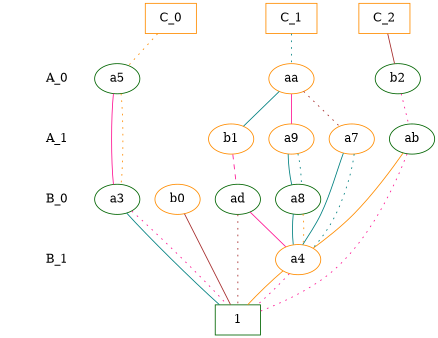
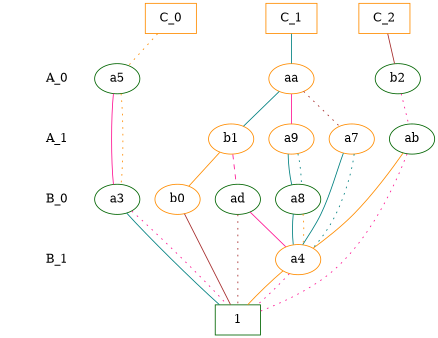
(291, 49) -> (291, 49)
none -> (204, 169)
